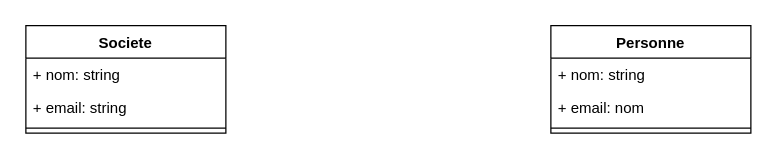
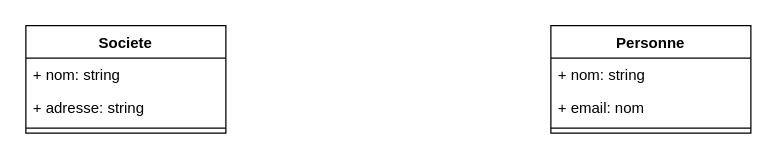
(84, 108) -> (97, 108)
